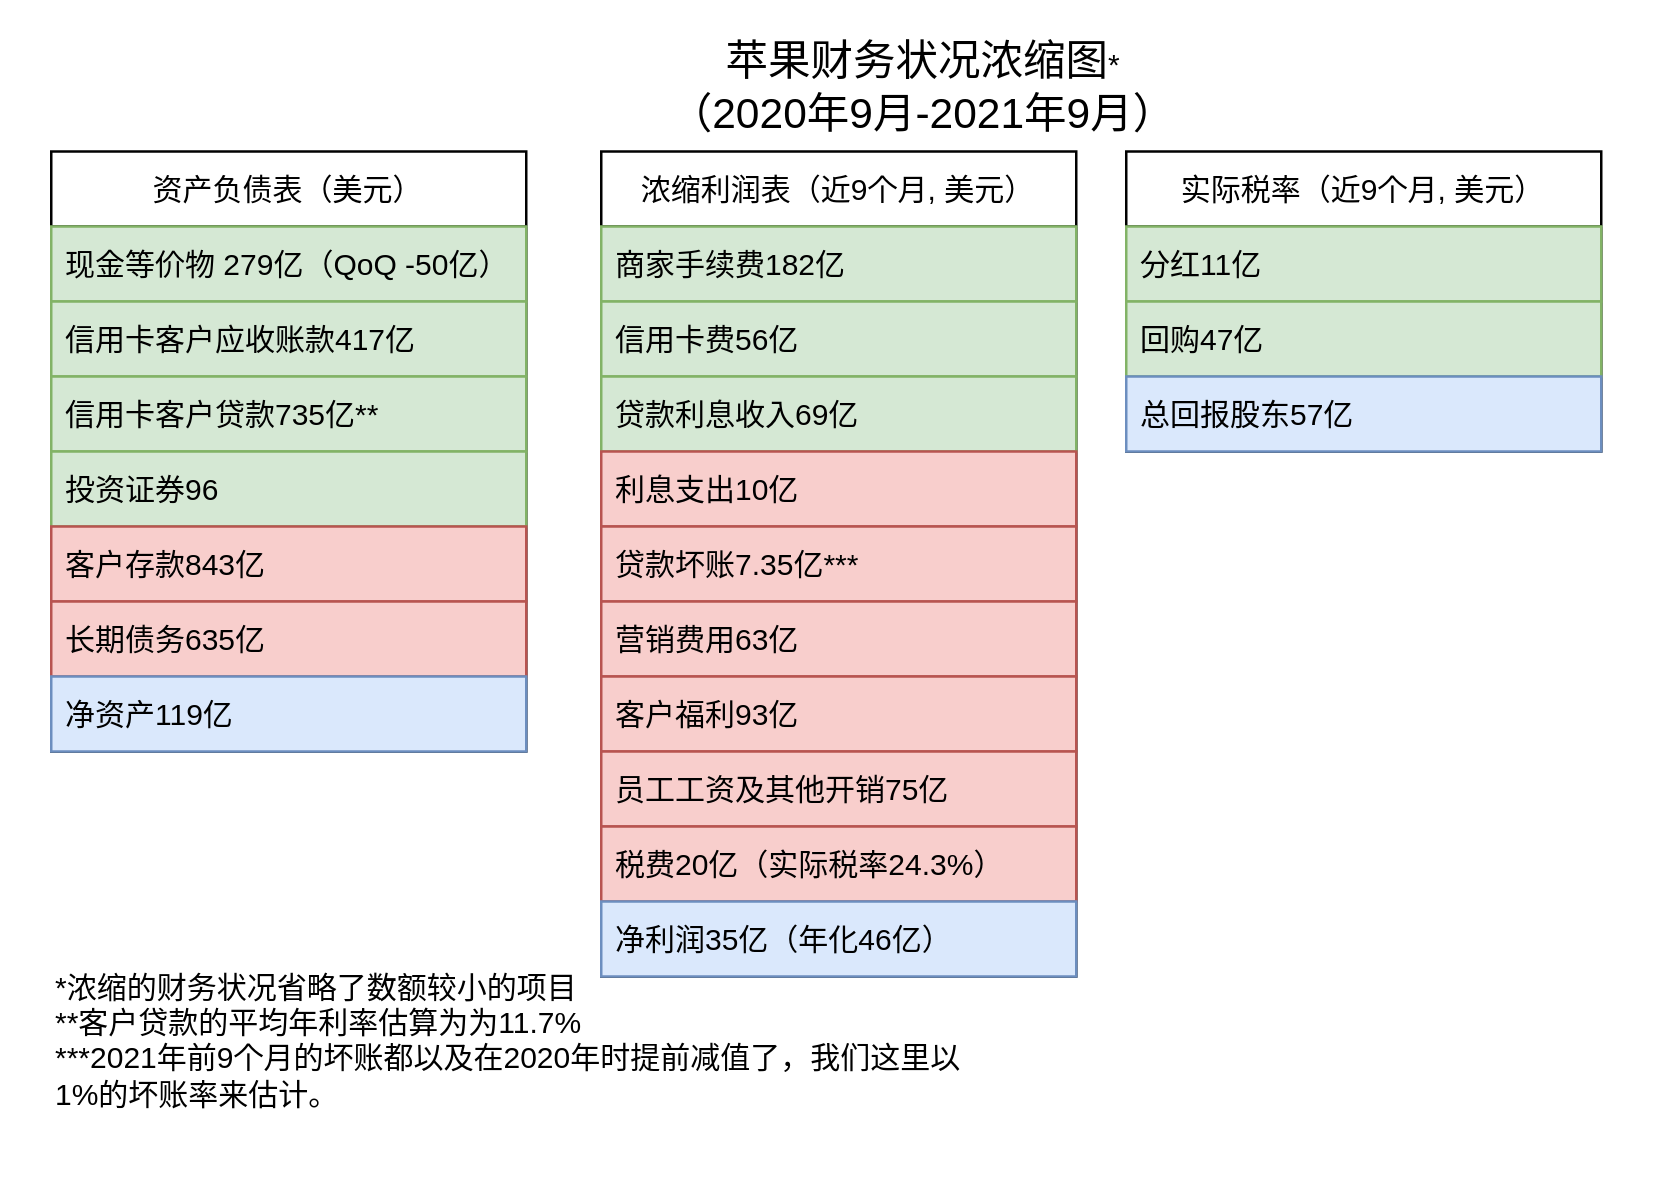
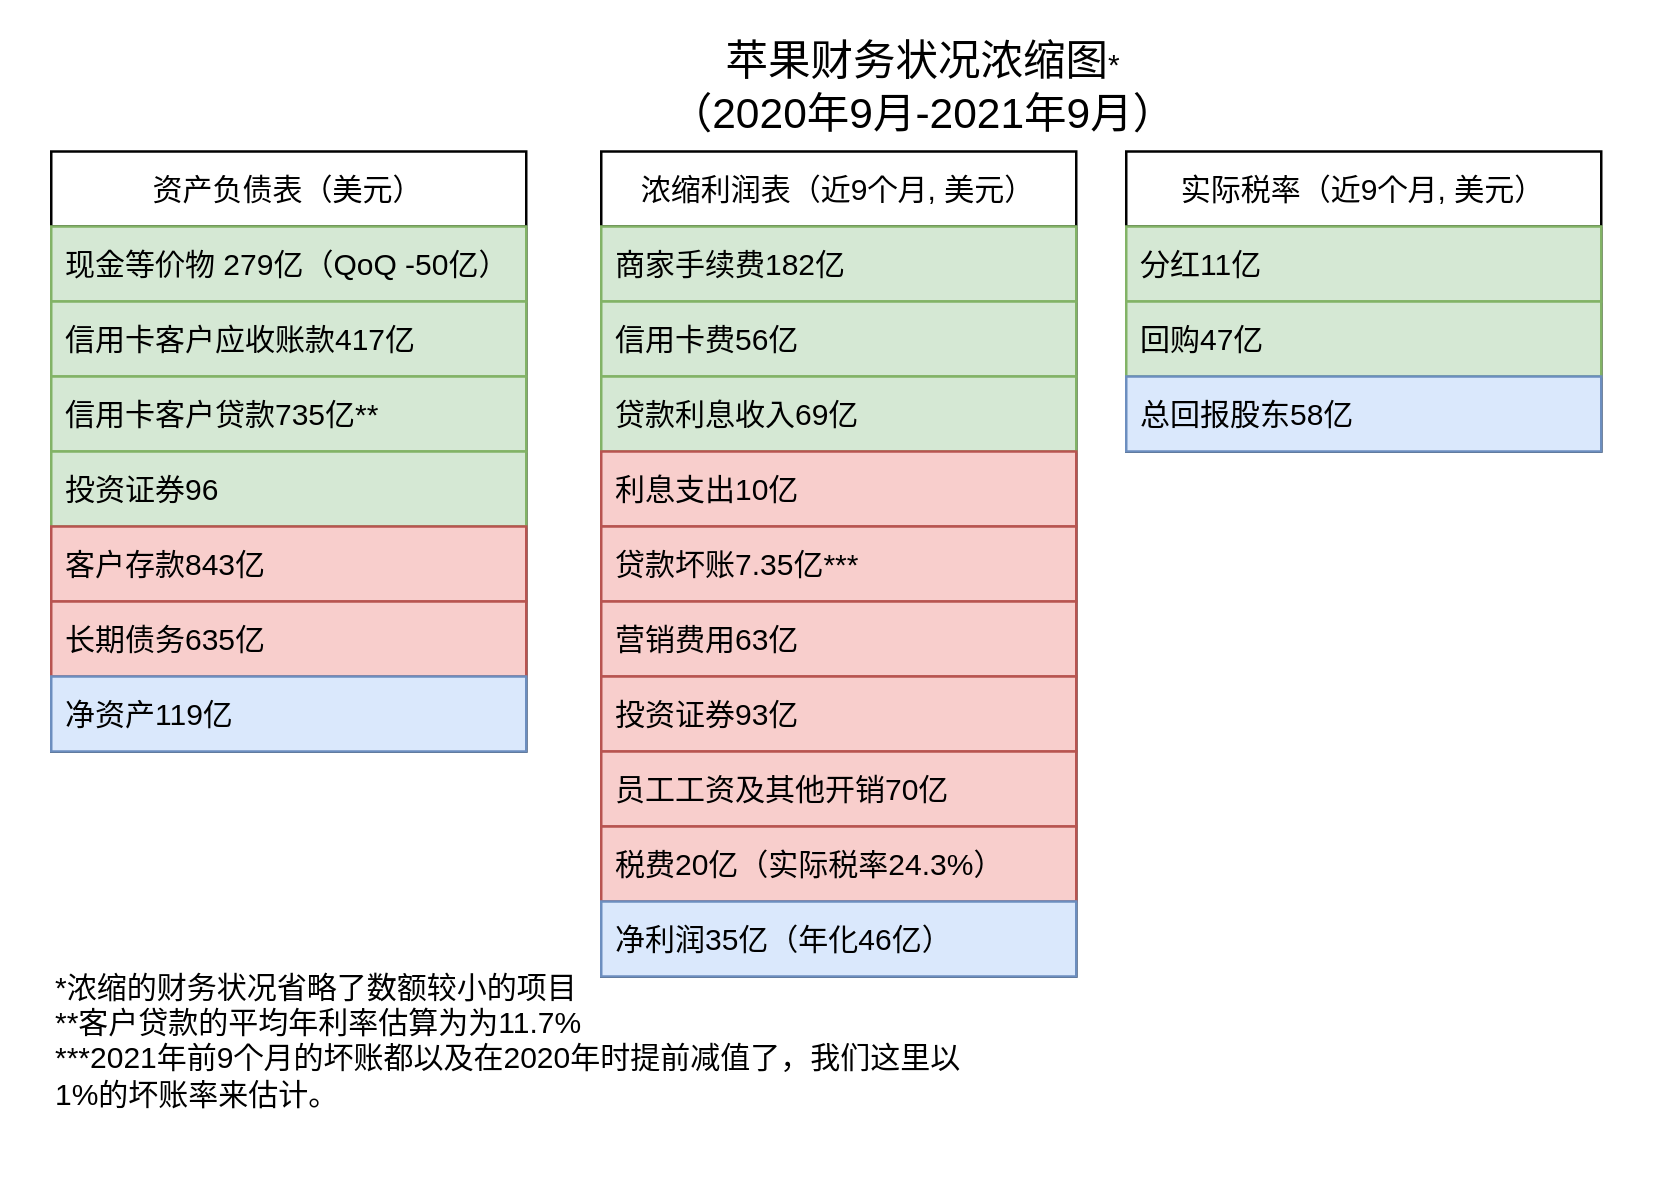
(1247, 415) -> (1247, 415)
(707, 715) -> (707, 715)
(782, 790) -> (782, 790)
